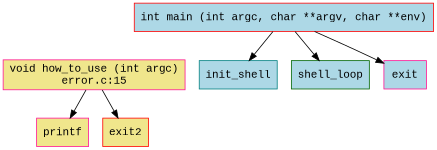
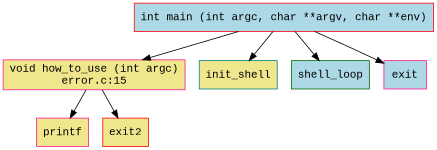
none -> (194, 44)
(238, 75) -> (238, 75)
